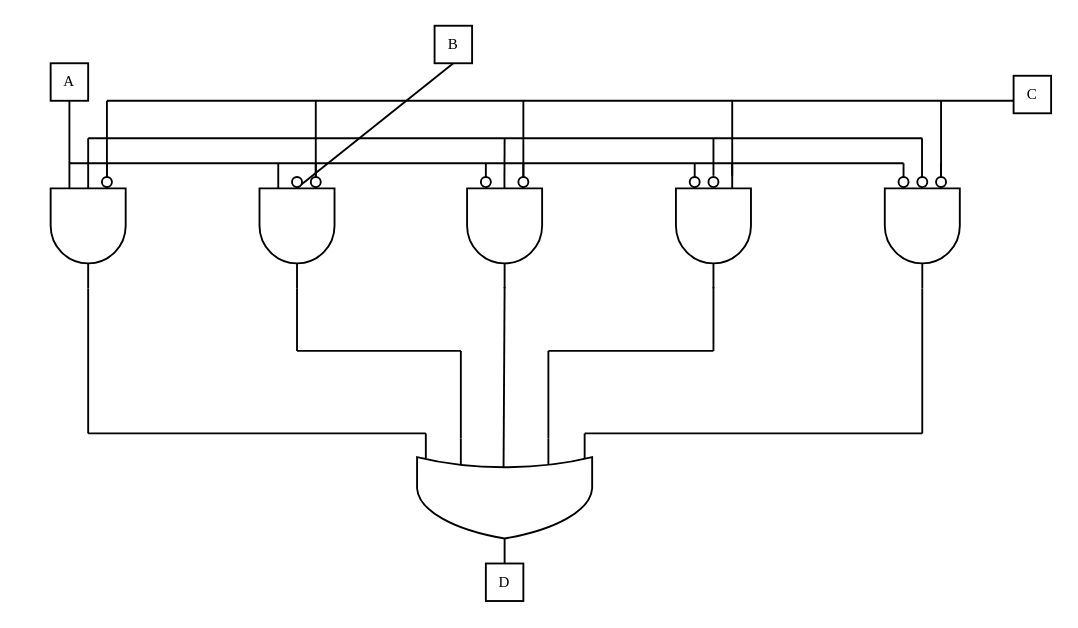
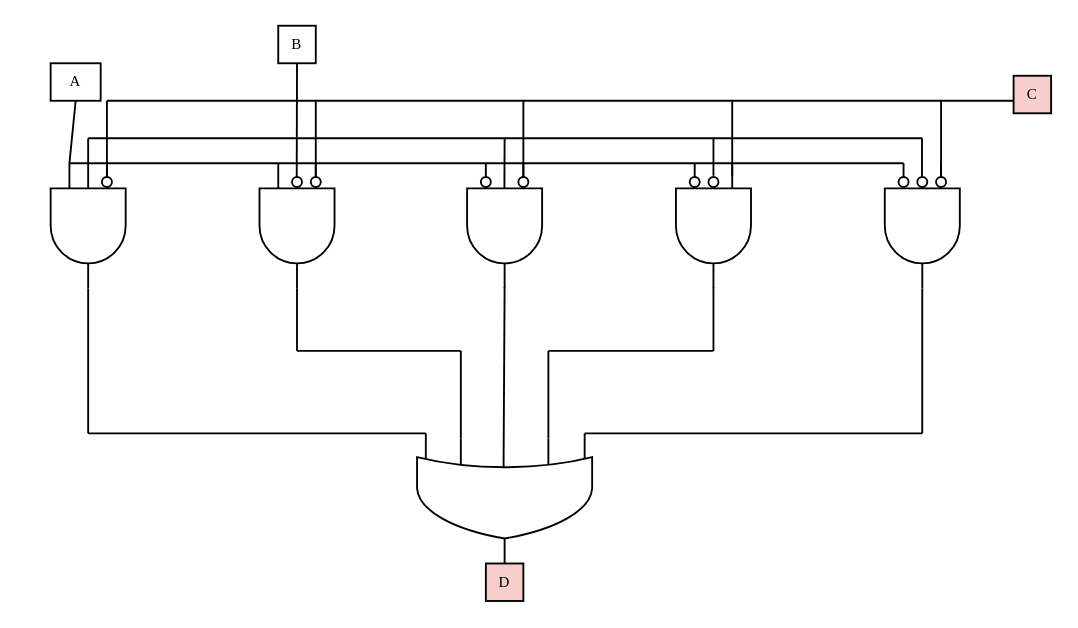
(453, 44) -> (297, 44)
(69, 82) -> (76, 82)
(1032, 94) -> (1032, 94)
(504, 582) -> (504, 582)
